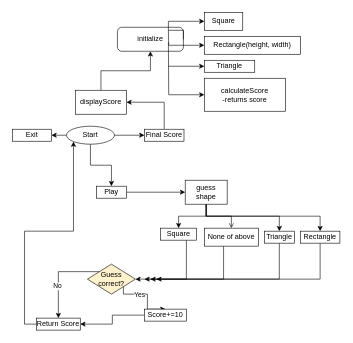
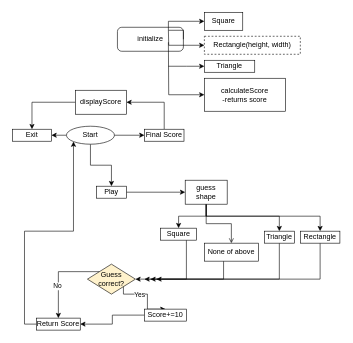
(252, 45) -> (252, 45)
(150, 65) -> (32, 102)
(231, 237) -> (231, 252)
